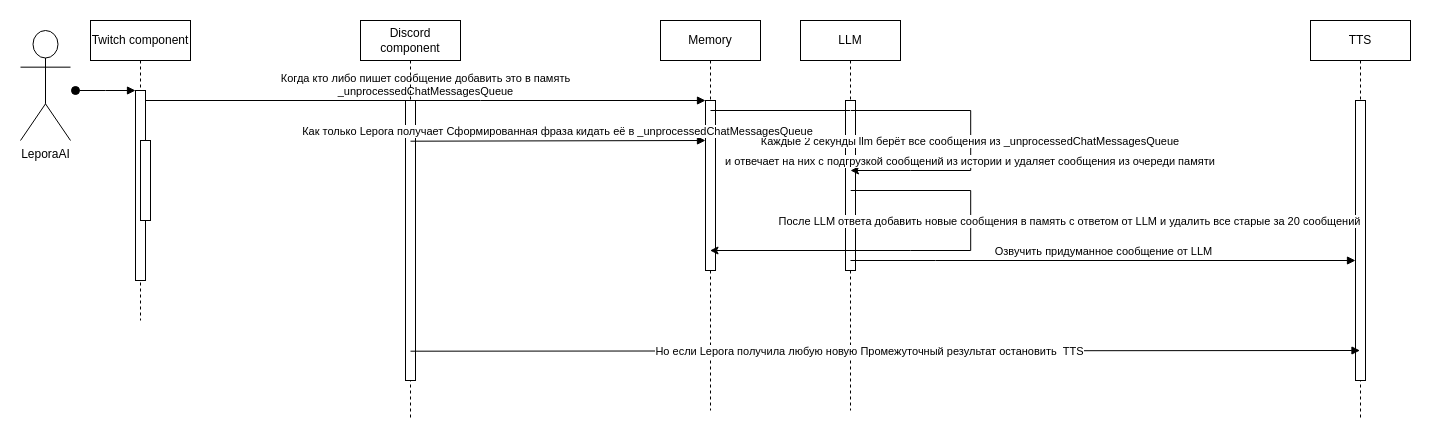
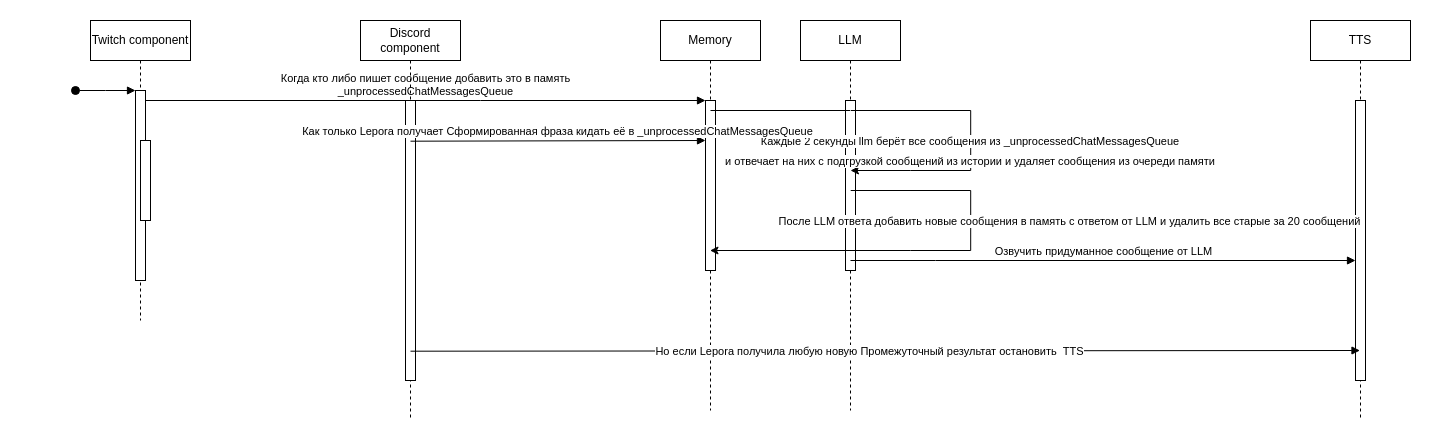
(46, 86) -> none
